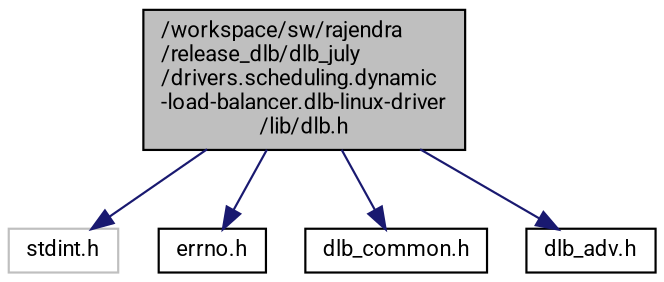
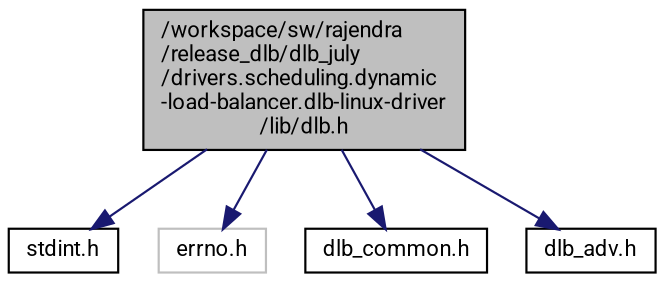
(63, 251) -> (63, 251)
(212, 251) -> (212, 251)
